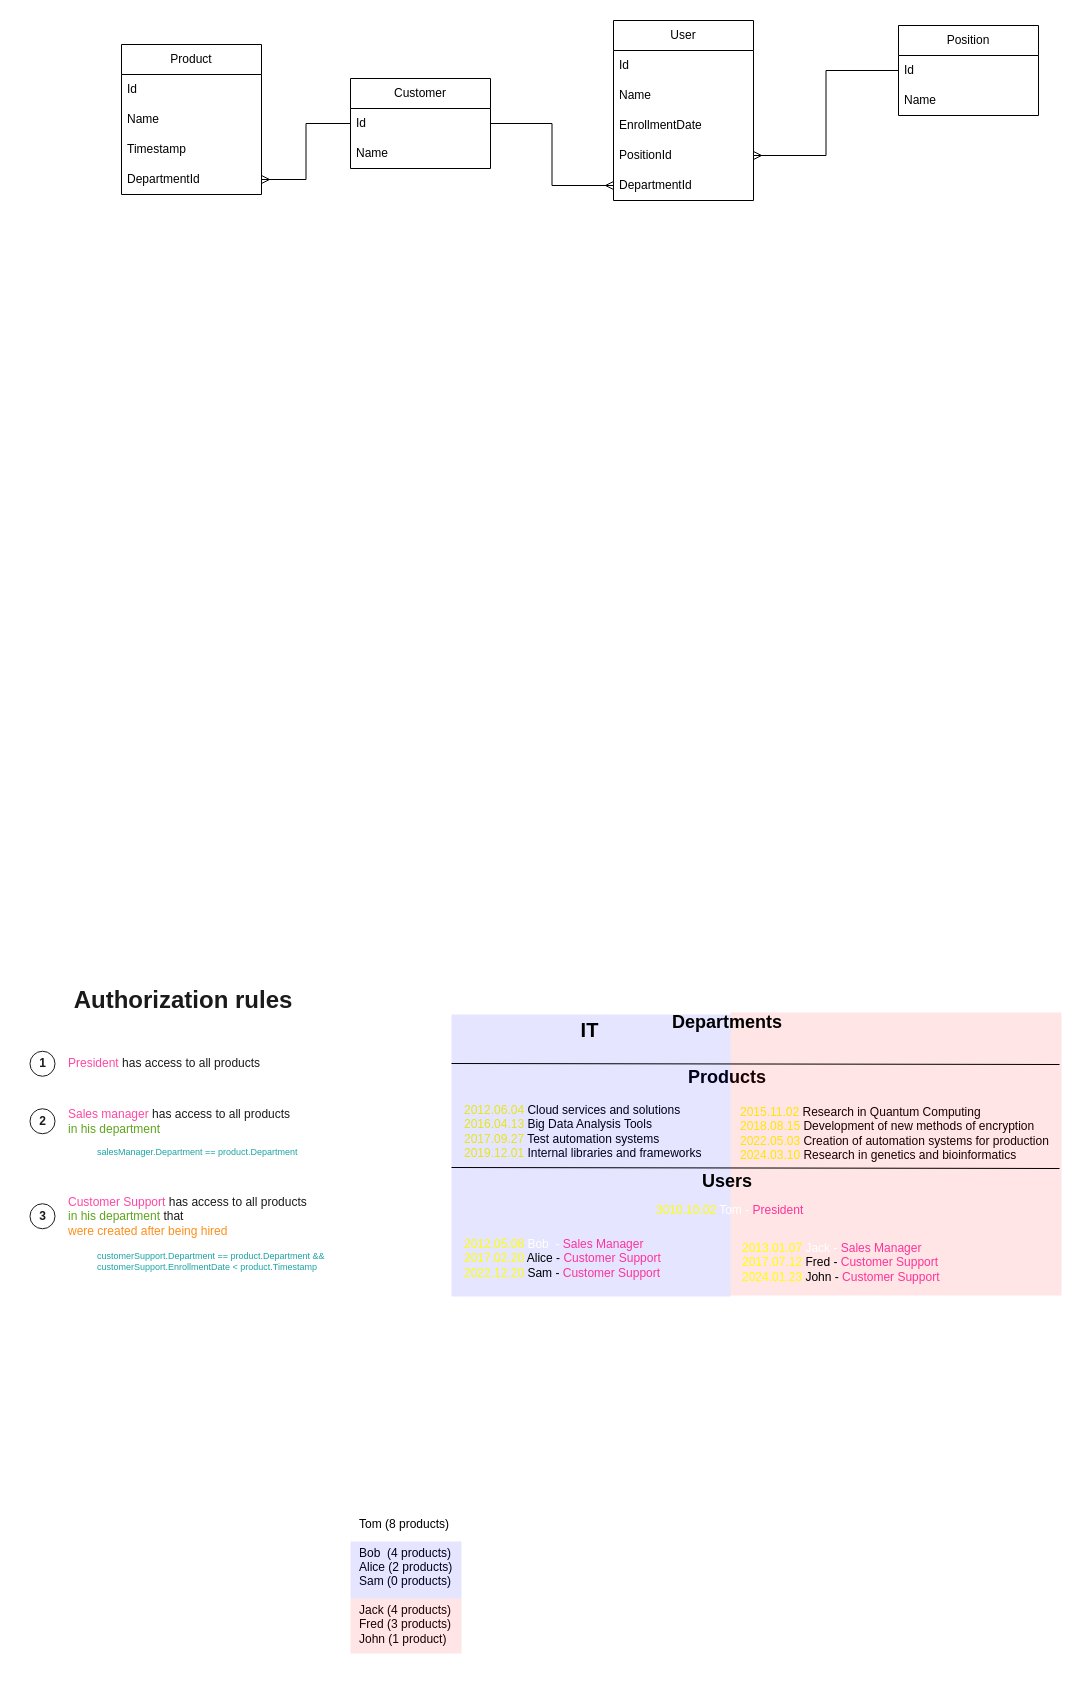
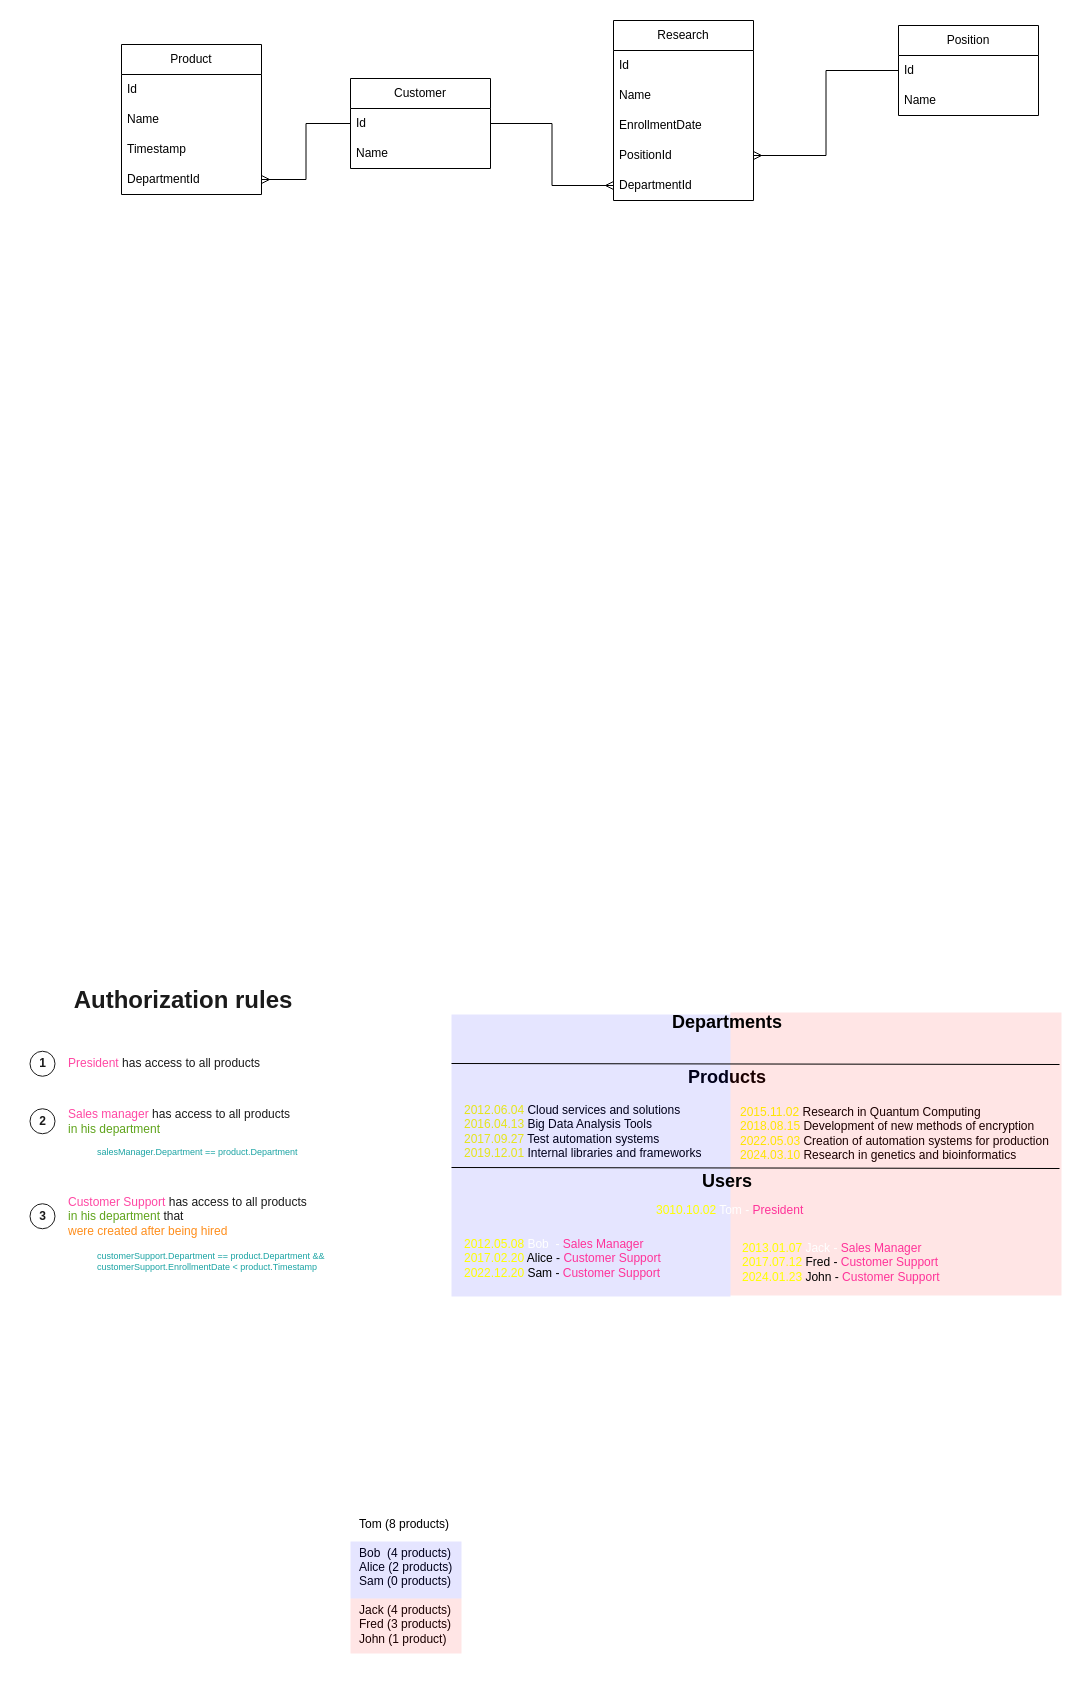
(684, 36) -> (684, 36)
(590, 1030) -> none
